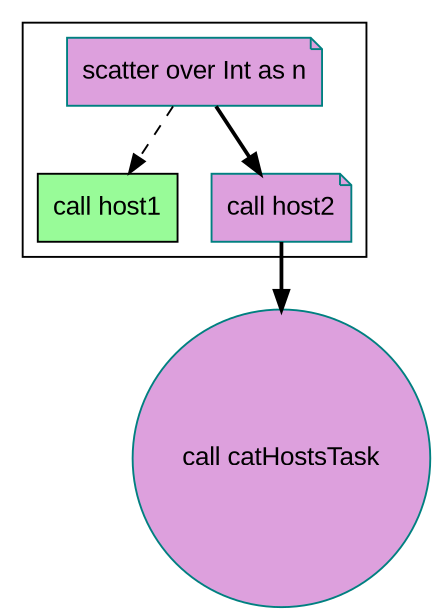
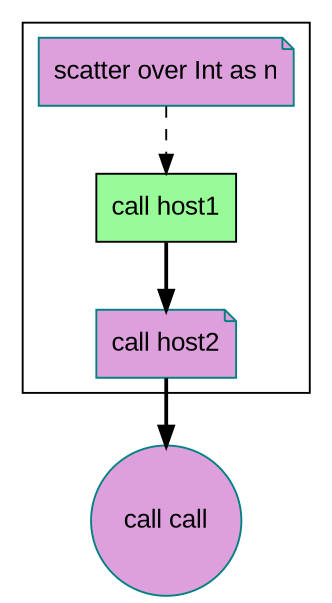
(233, 132) -> (166, 267)
(281, 458) -> (166, 521)
